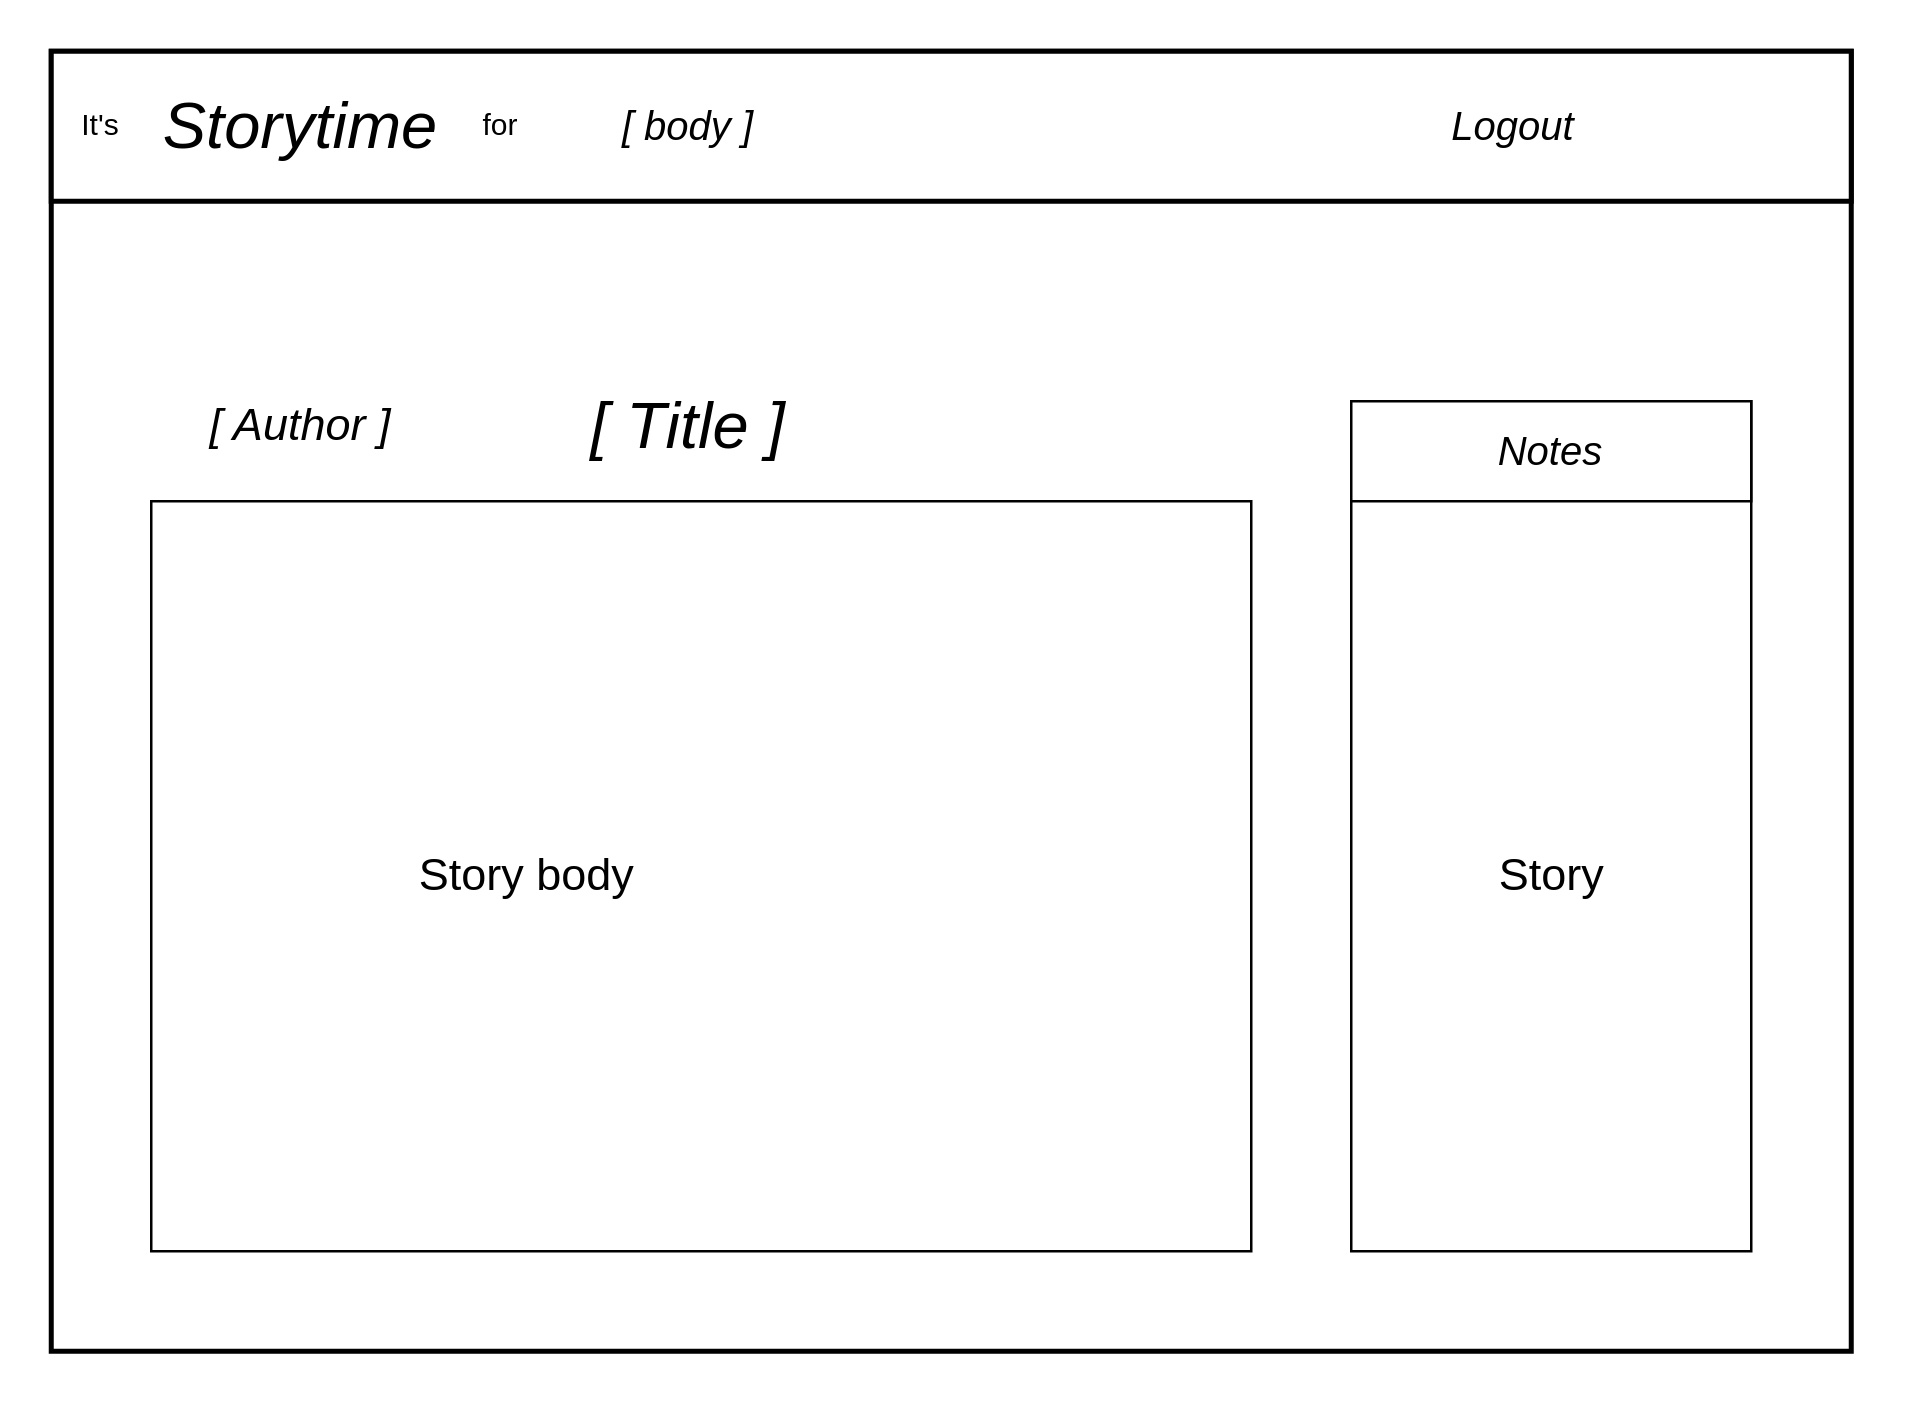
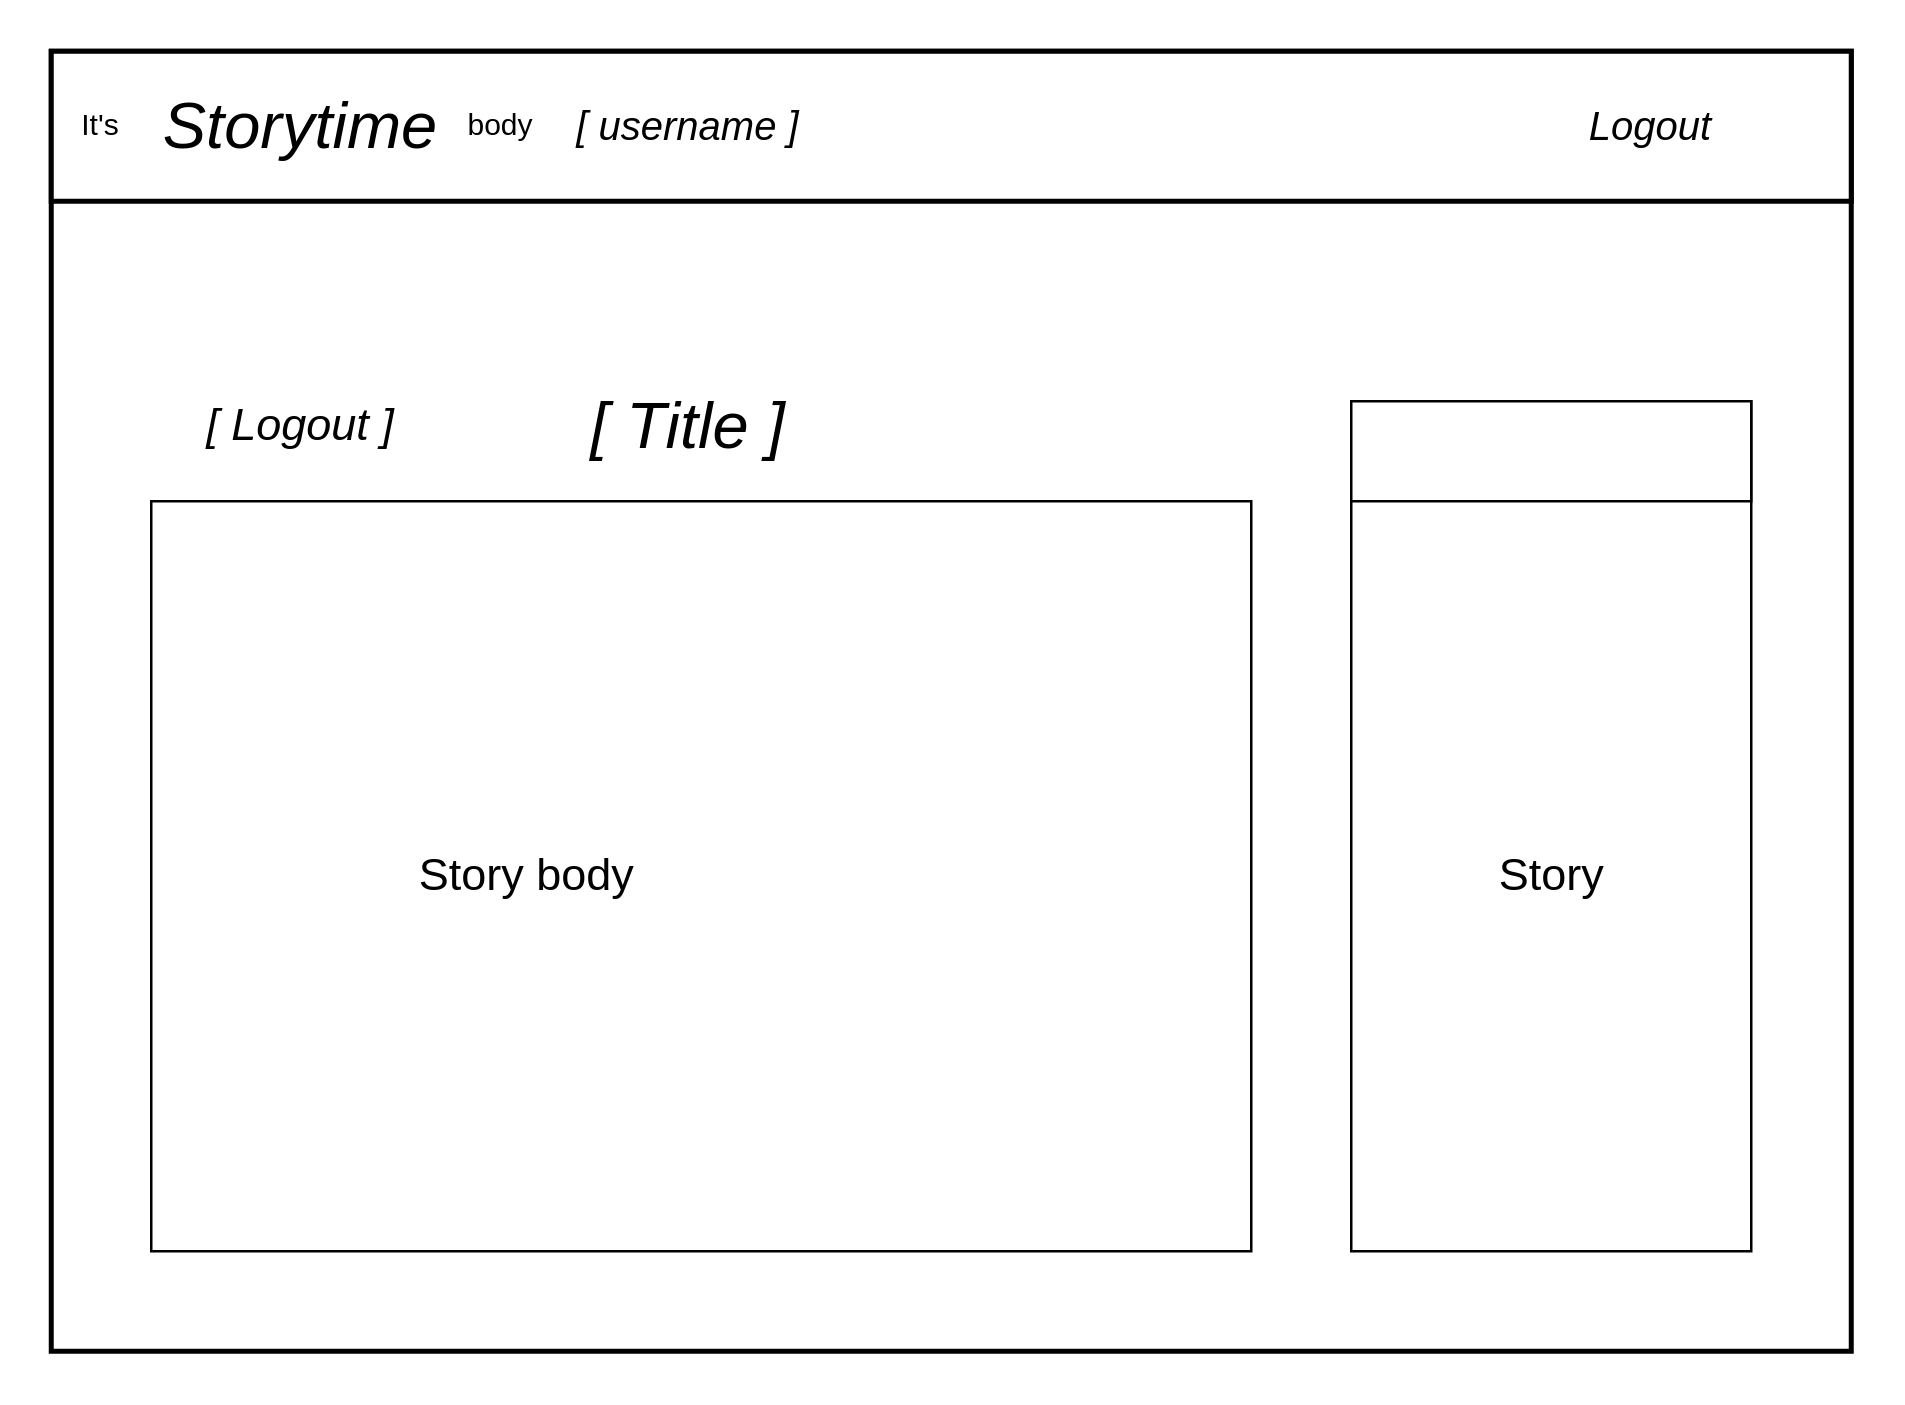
(501, 126) -> (501, 126)
(689, 126) -> (689, 126)
(1514, 126) -> (1651, 126)
(301, 426) -> (301, 426)
(1551, 451) -> none
